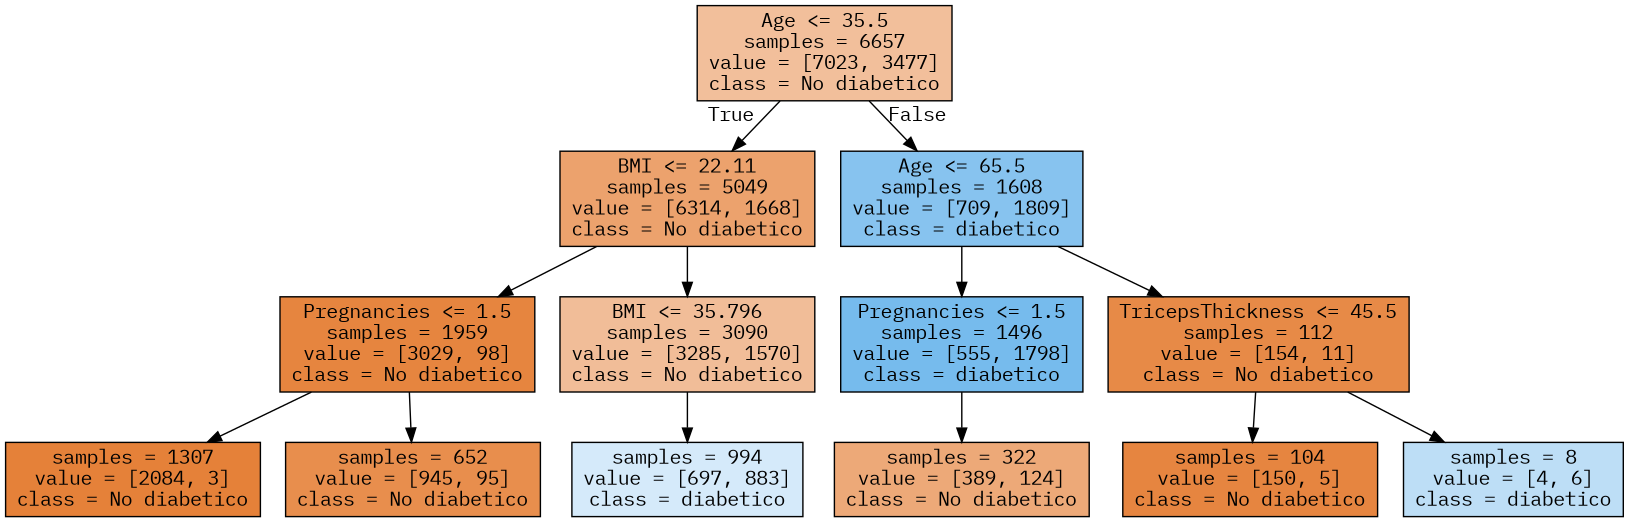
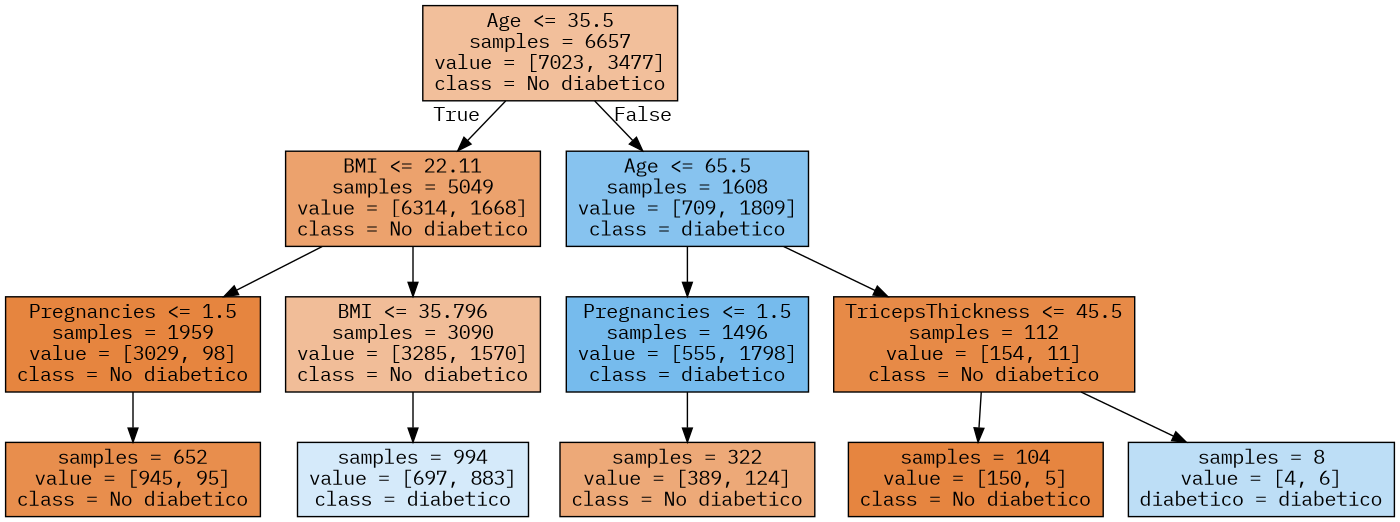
(133, 479) -> none
(1513, 479) -> (1261, 479)
